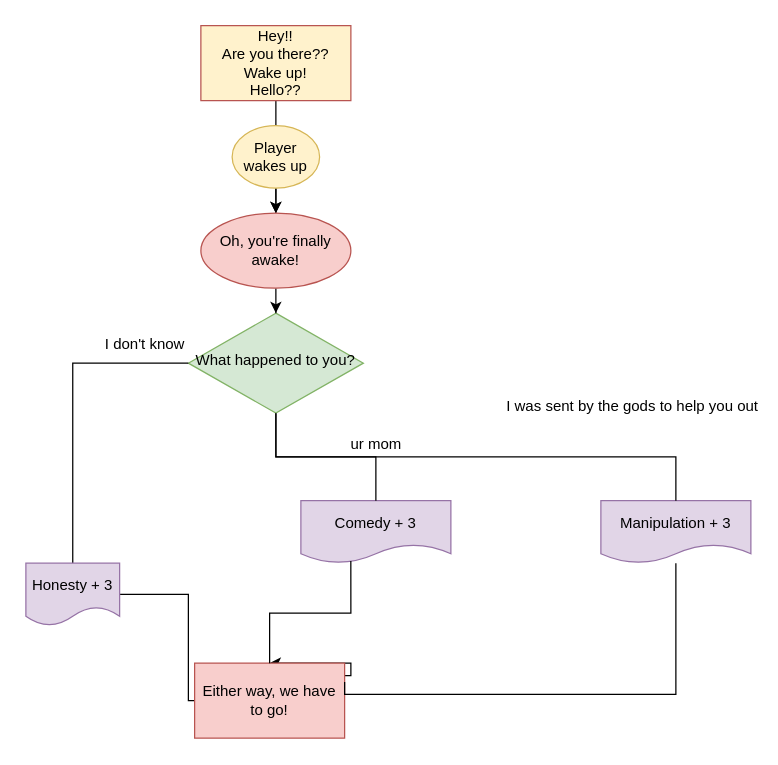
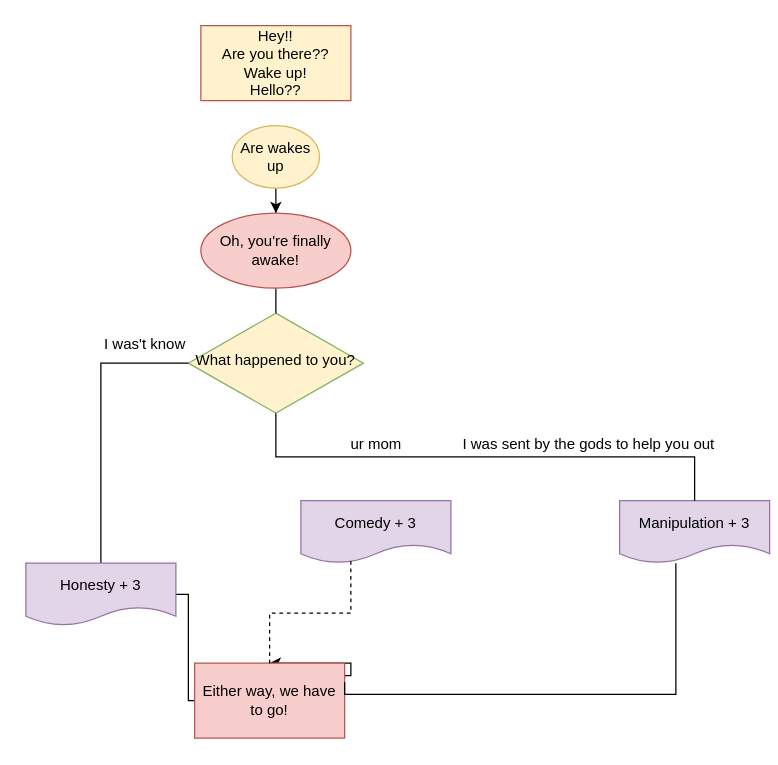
(276, 157) -> (276, 157)
(276, 157) -> none
(276, 303) -> (276, 306)
(145, 344) -> (145, 344)
(276, 363) -> (276, 363)
(632, 407) -> (588, 444)
(376, 479) -> none
(676, 532) -> (694, 532)
(73, 594) -> (101, 594)
(312, 613) -> (312, 613)
